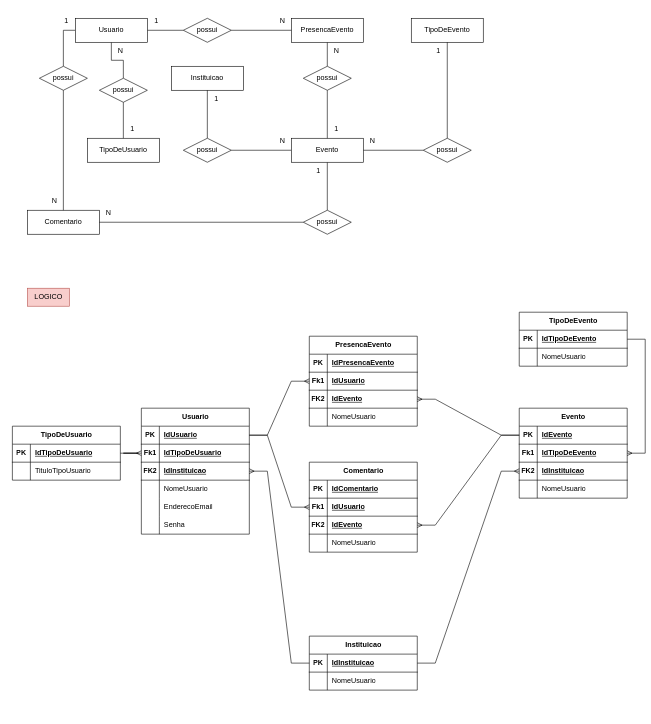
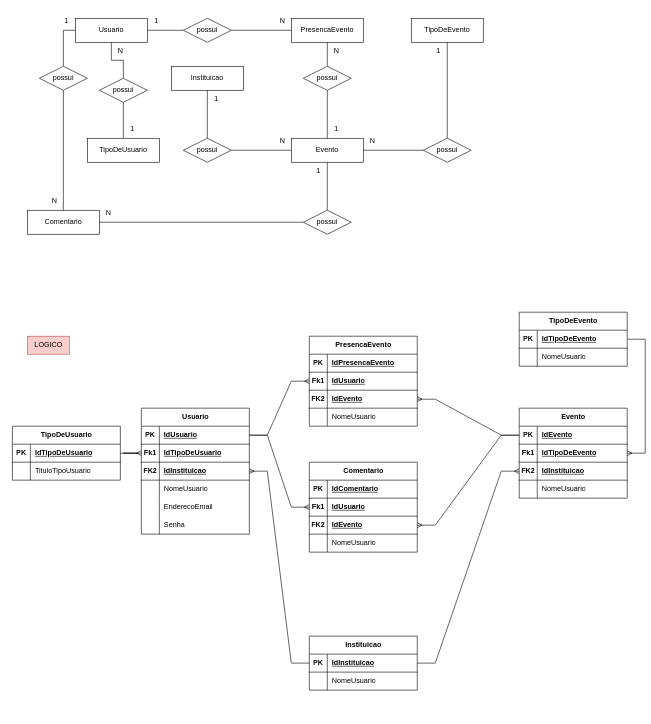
(48, 297) -> (48, 345)
